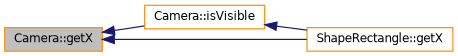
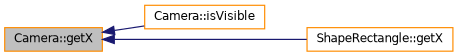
(292, 28) -> none
